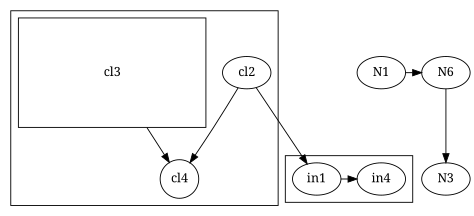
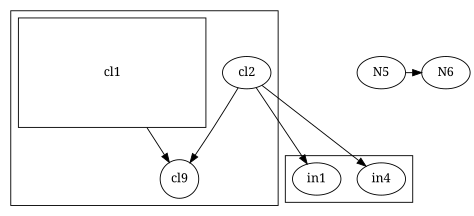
(112, 73) -> (112, 73)
(381, 73) -> (381, 73)
(179, 179) -> (179, 179)
(344, 179) -> (310, 123)
(446, 179) -> none
